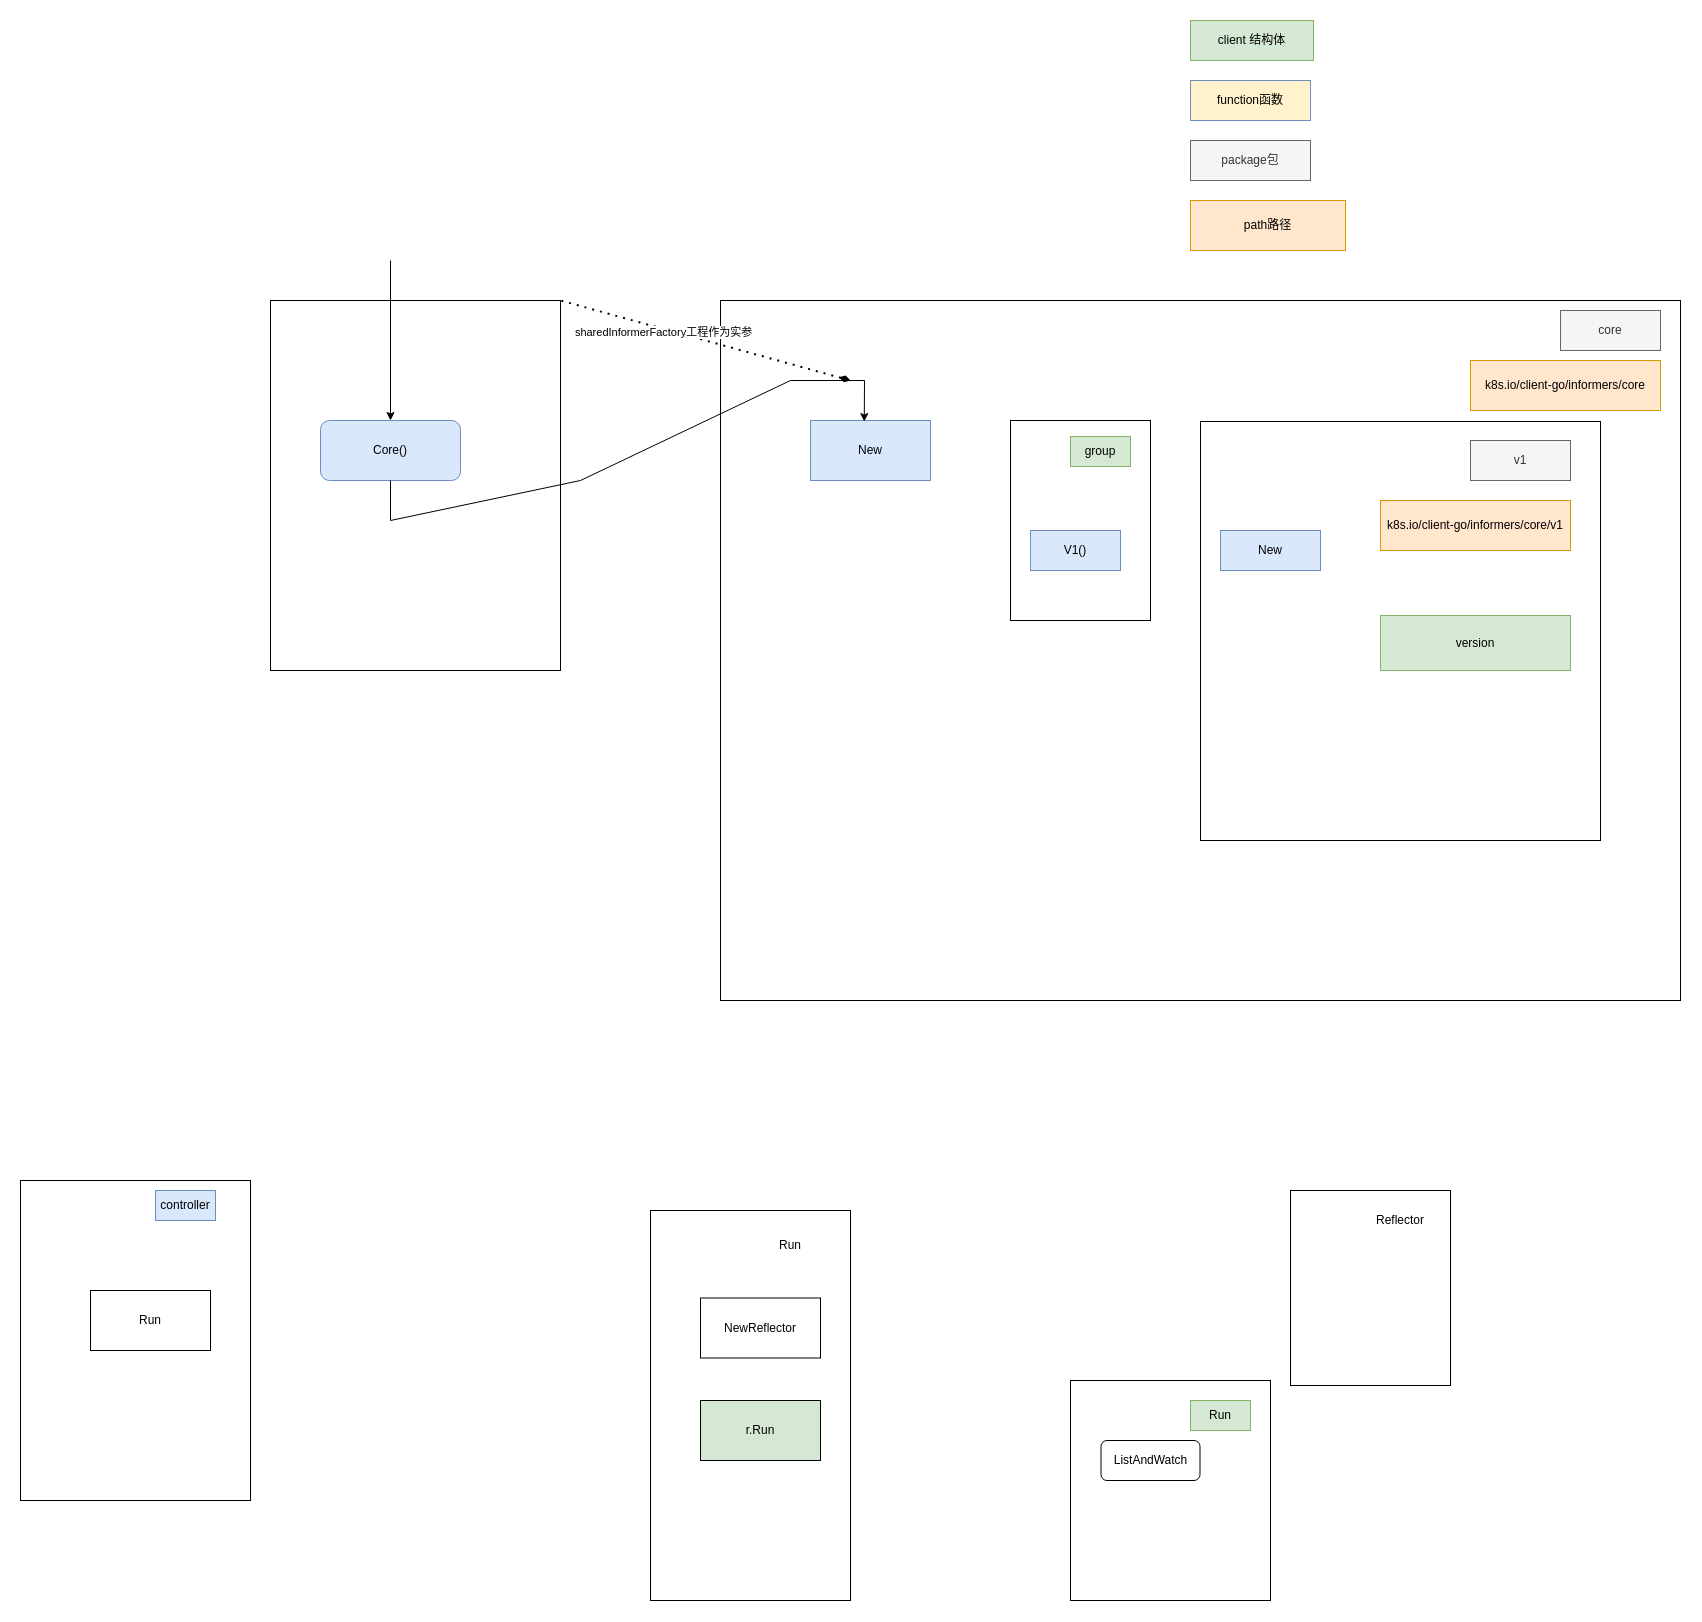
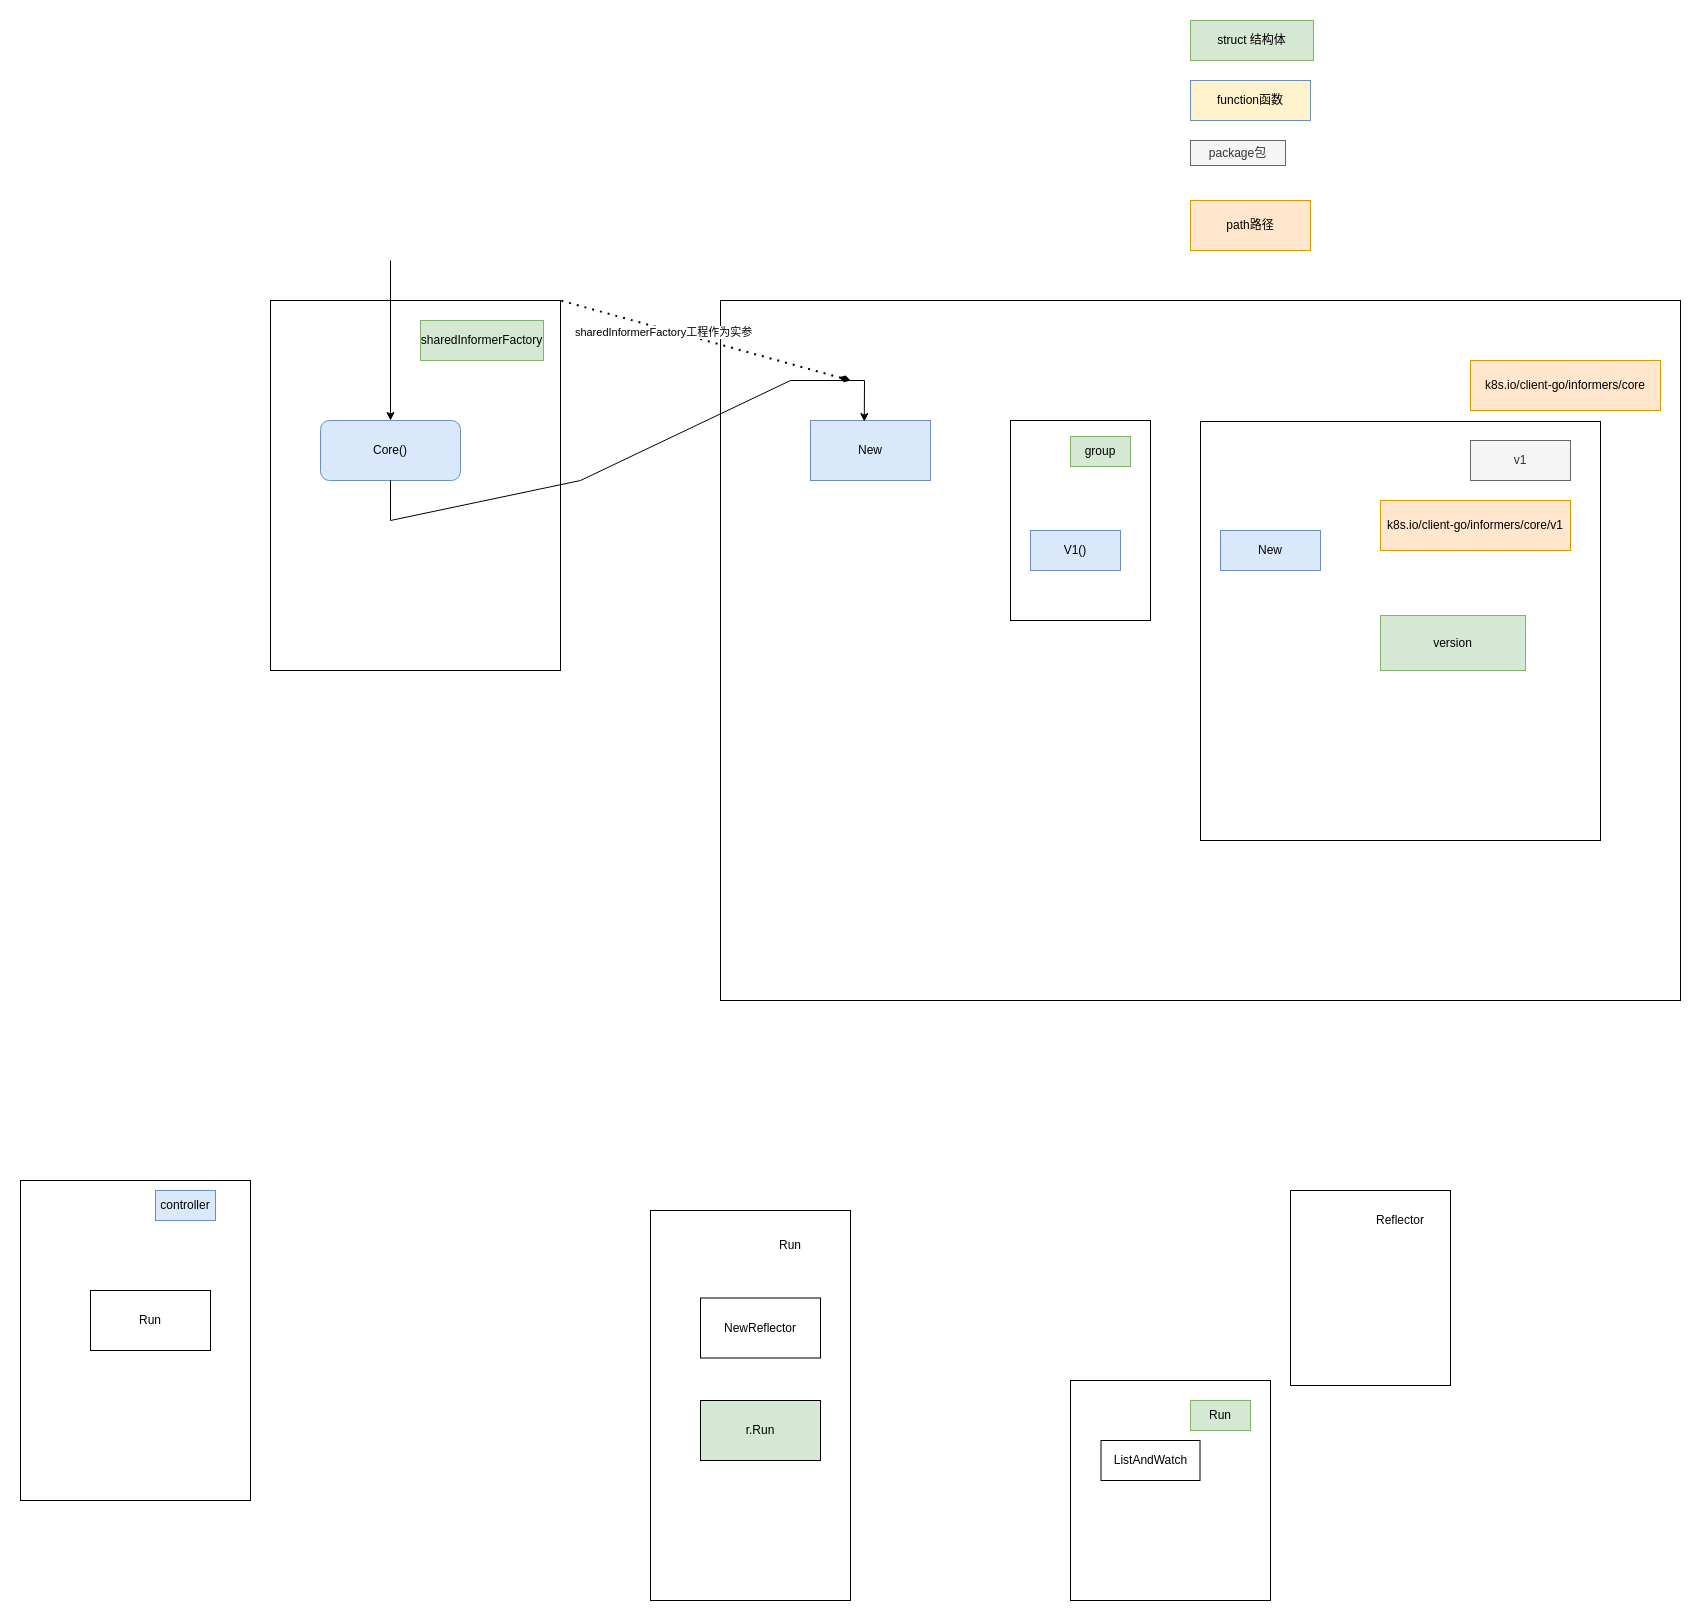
(1252, 41) -> (1252, 41)
(1251, 161) -> (1238, 153)
(1268, 226) -> (1251, 226)
(1611, 331) -> none
none -> (482, 341)
(1476, 643) -> (1453, 643)
(1151, 1461) -> (1151, 1461)
